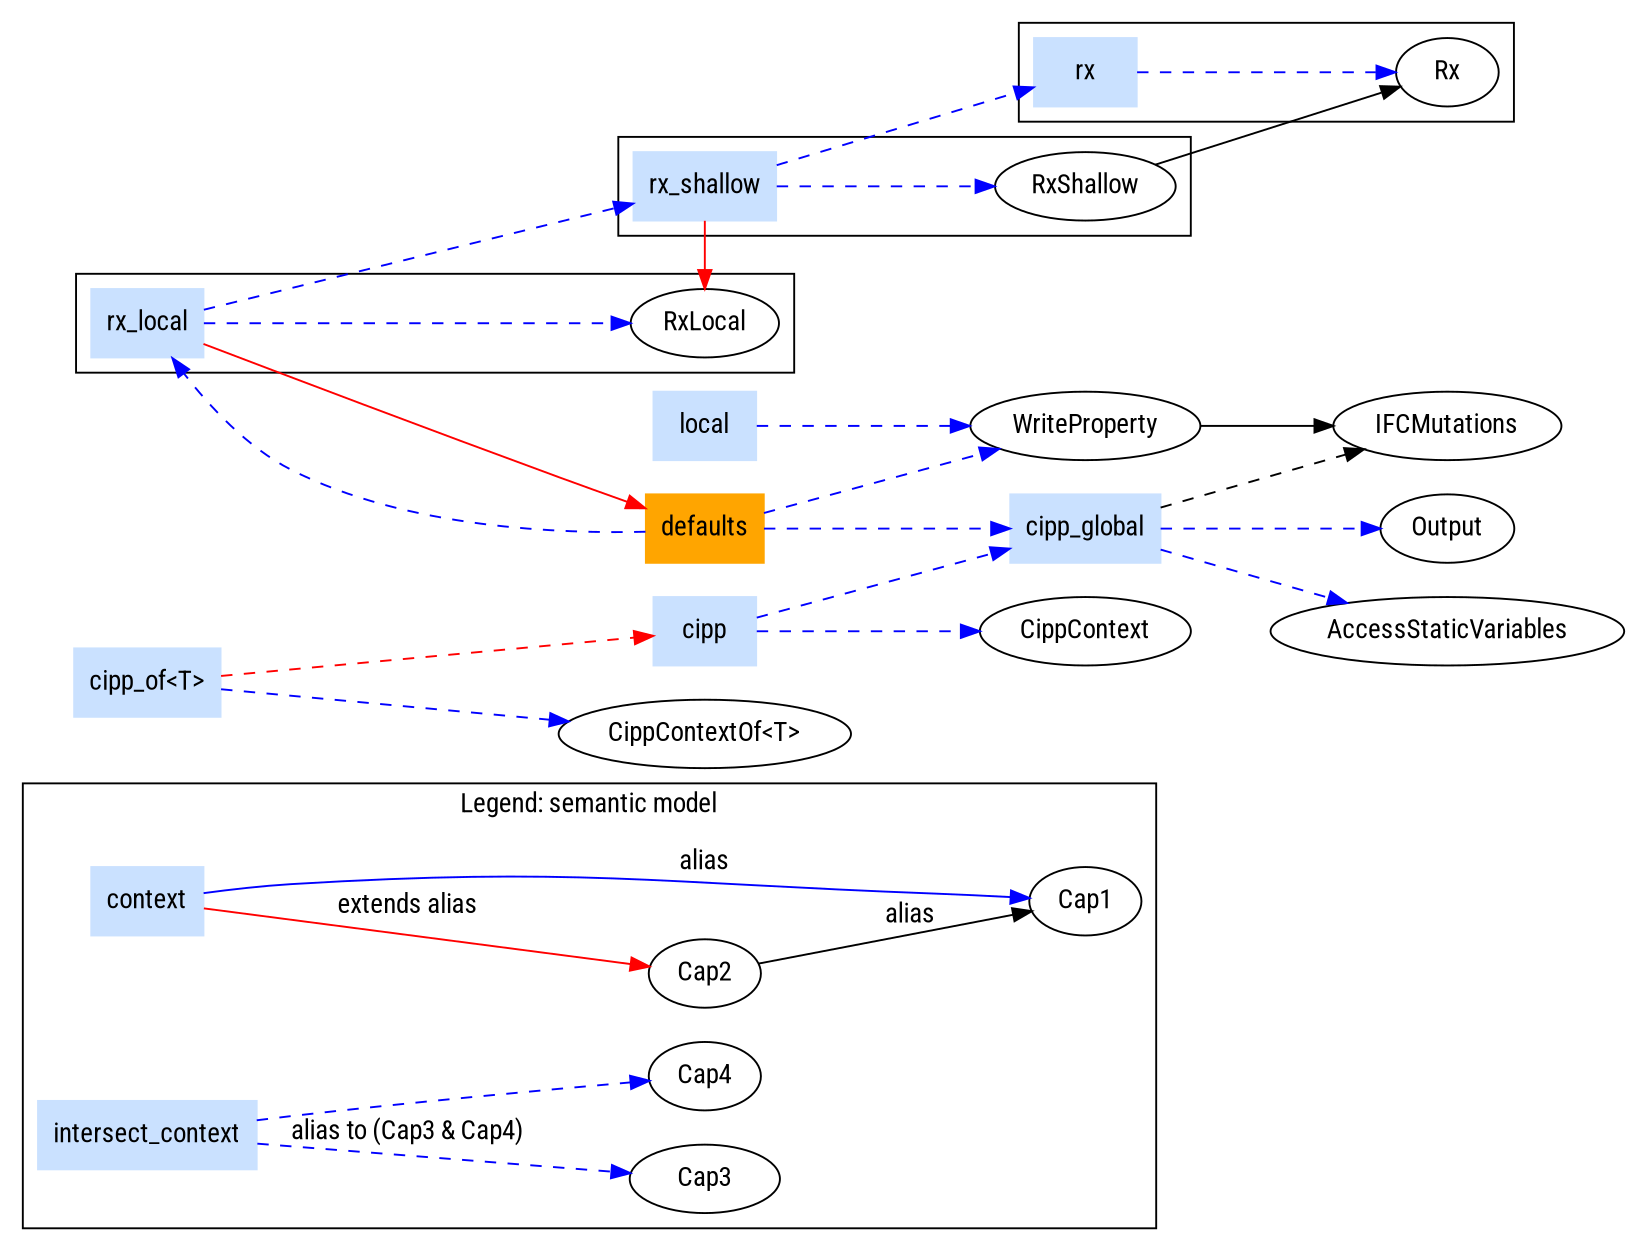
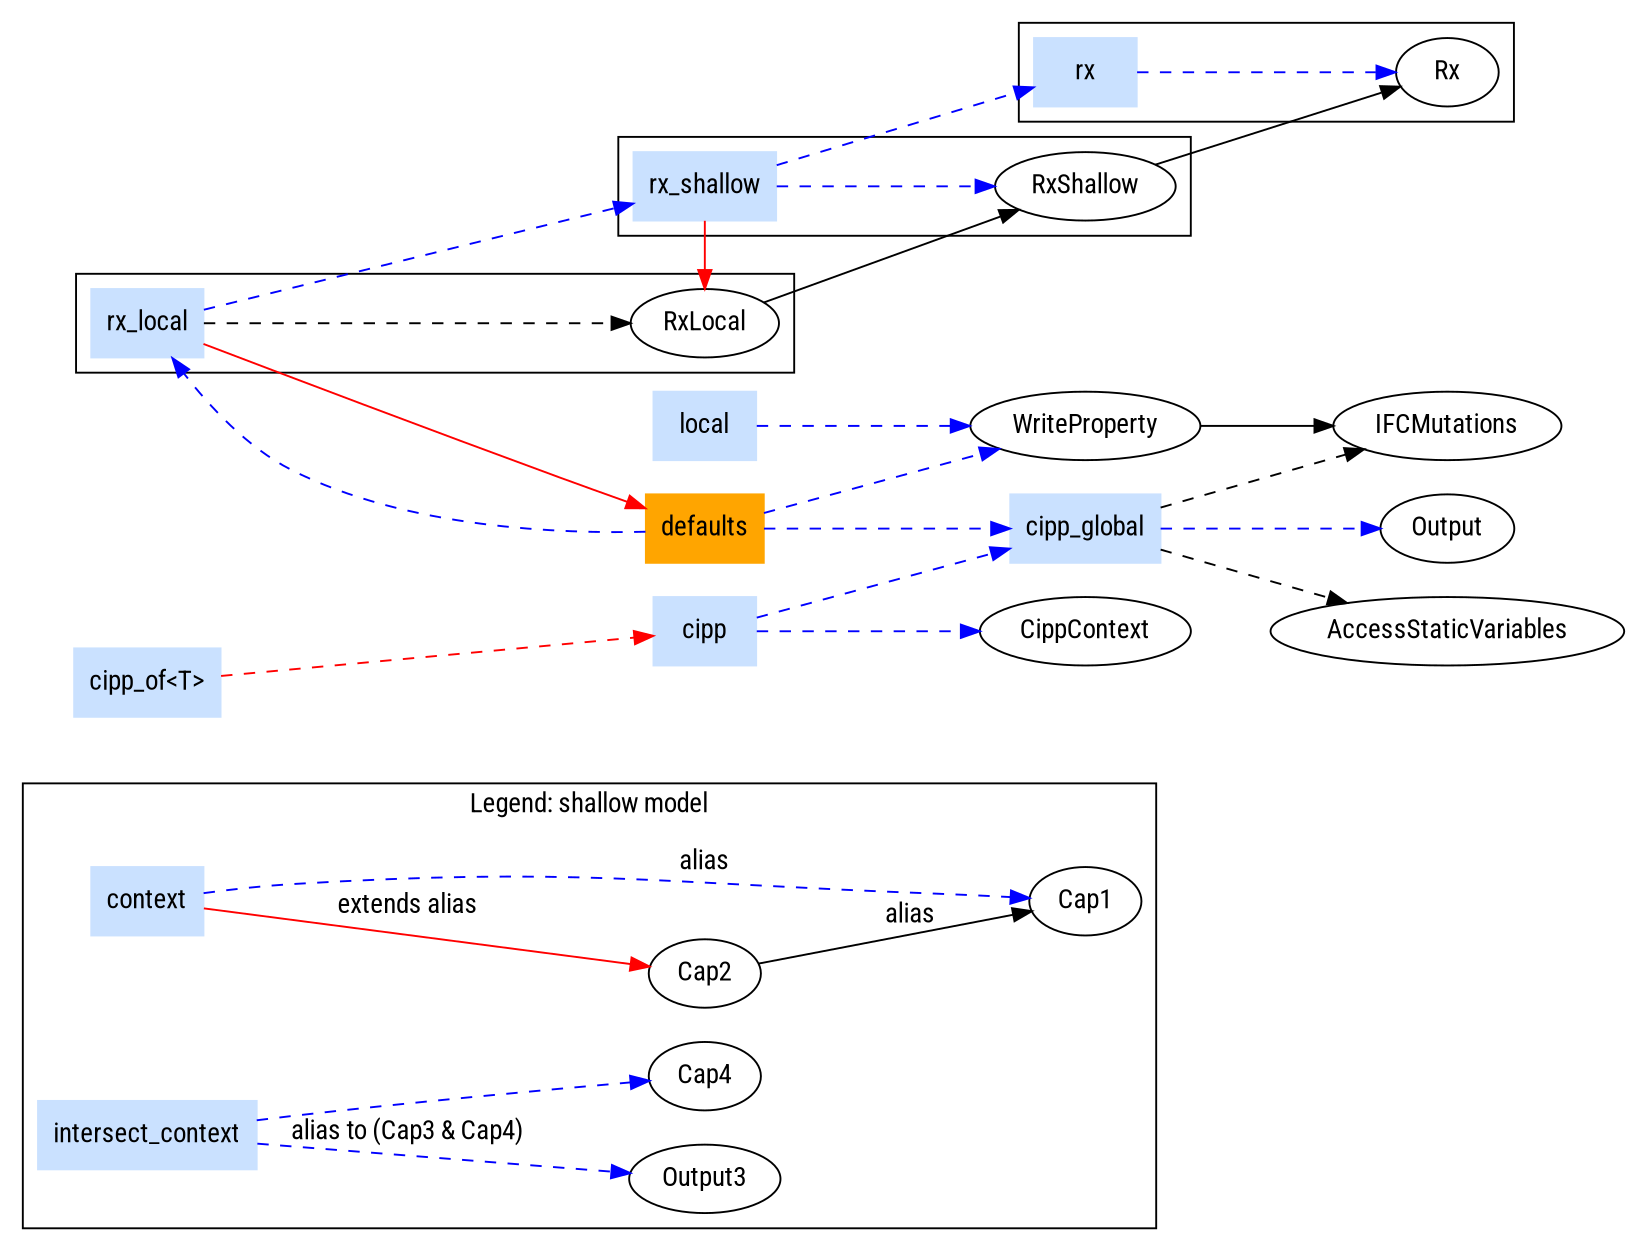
none -> (882, 260)
(408, 323) -> (408, 323)
(1245, 574) -> (1245, 574)
(705, 734) -> none
(590, 805) -> (590, 805)
(607, 878) -> (607, 878)
(705, 1179) -> (705, 1179)
